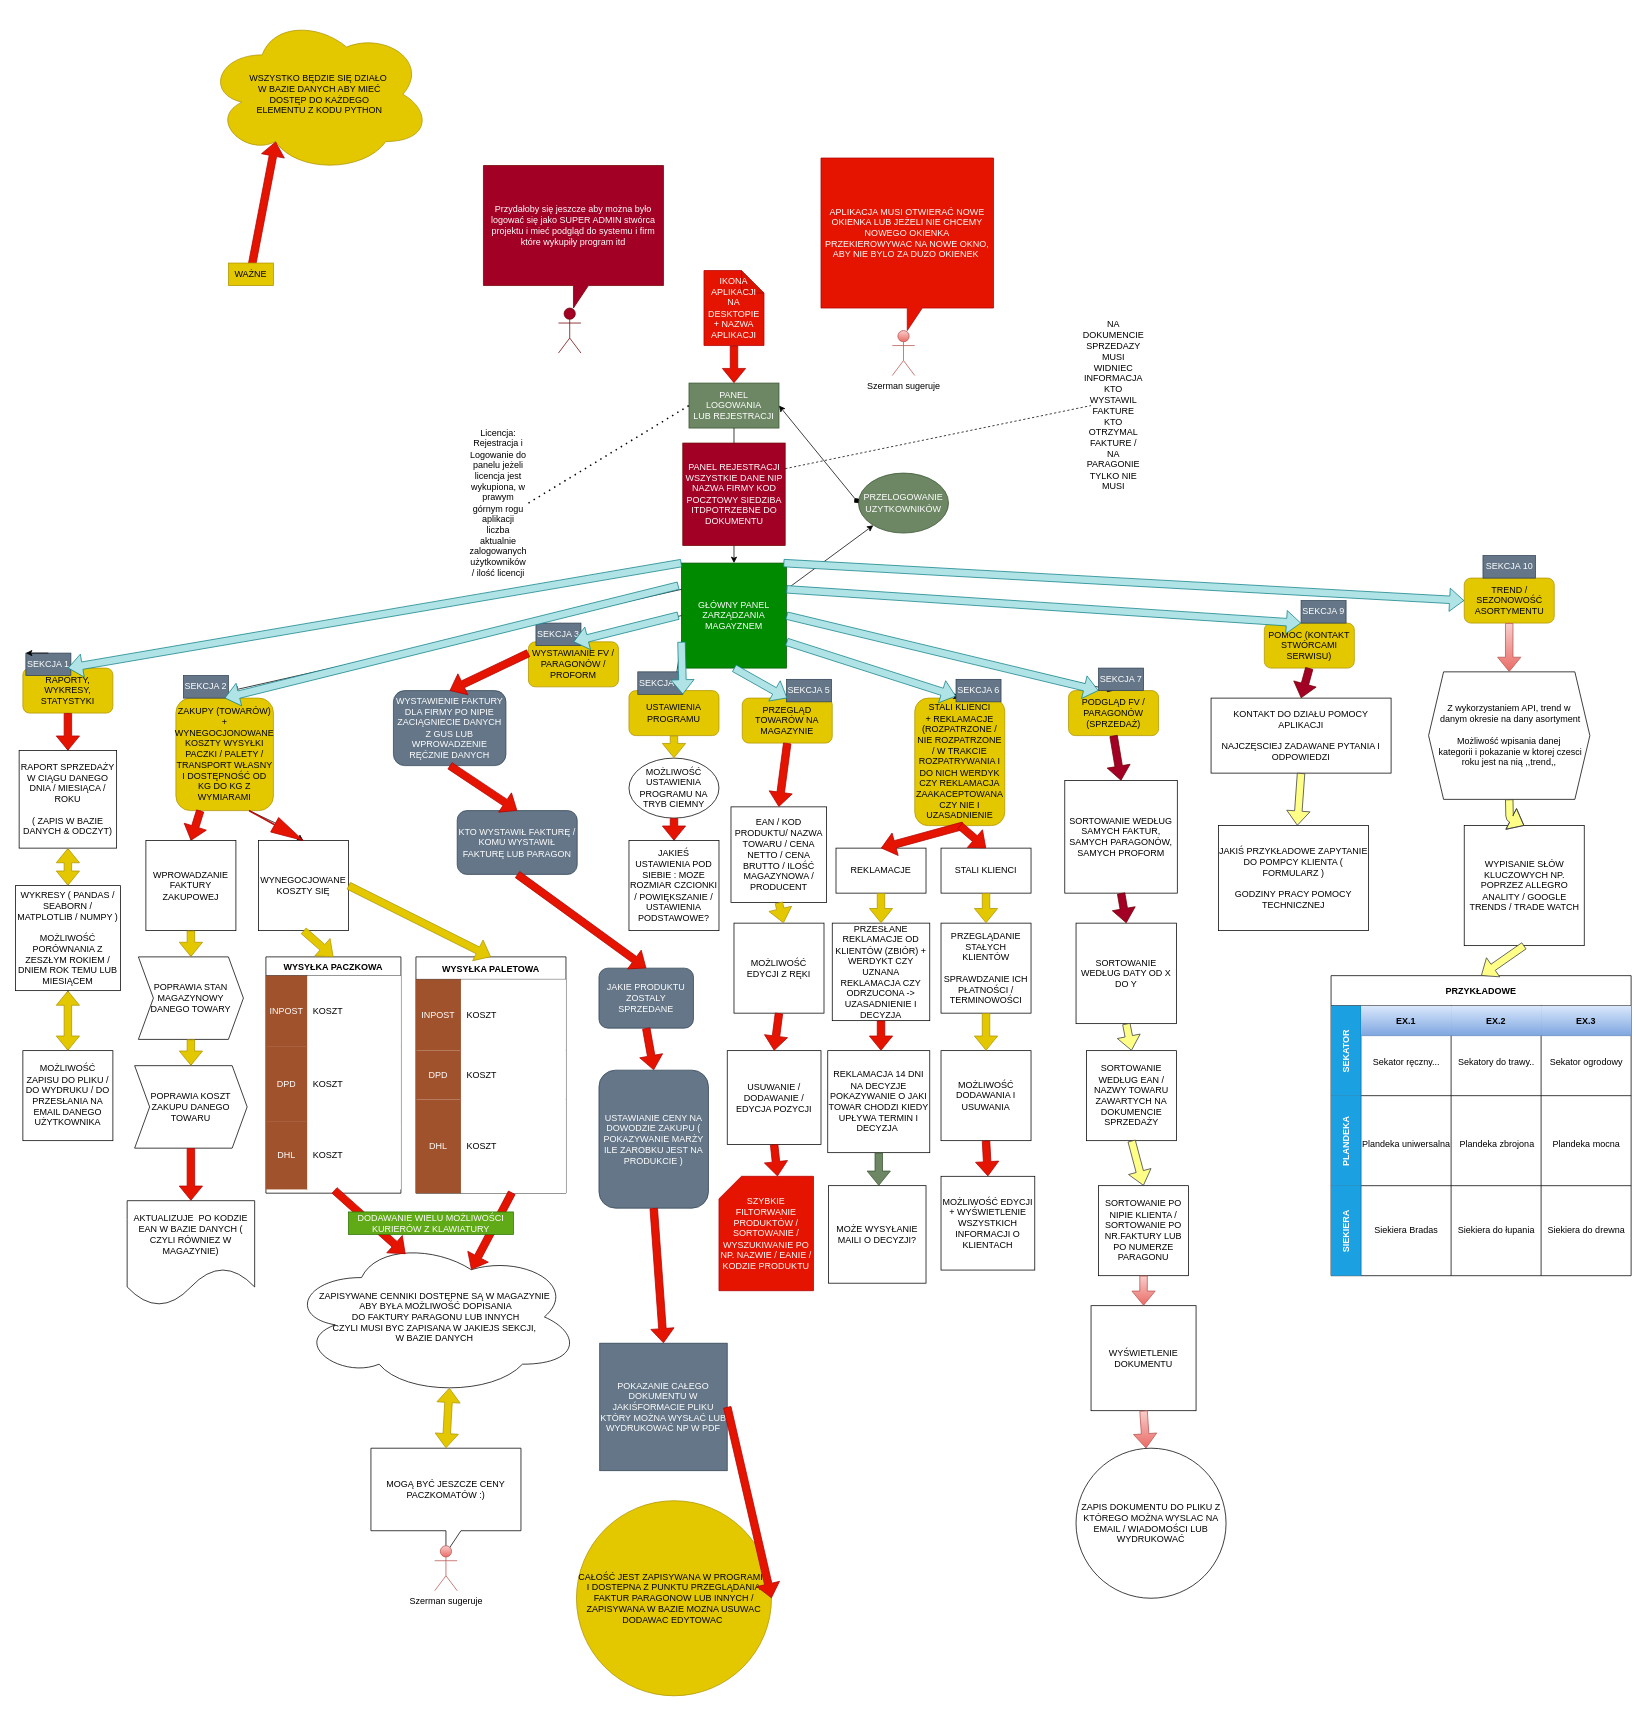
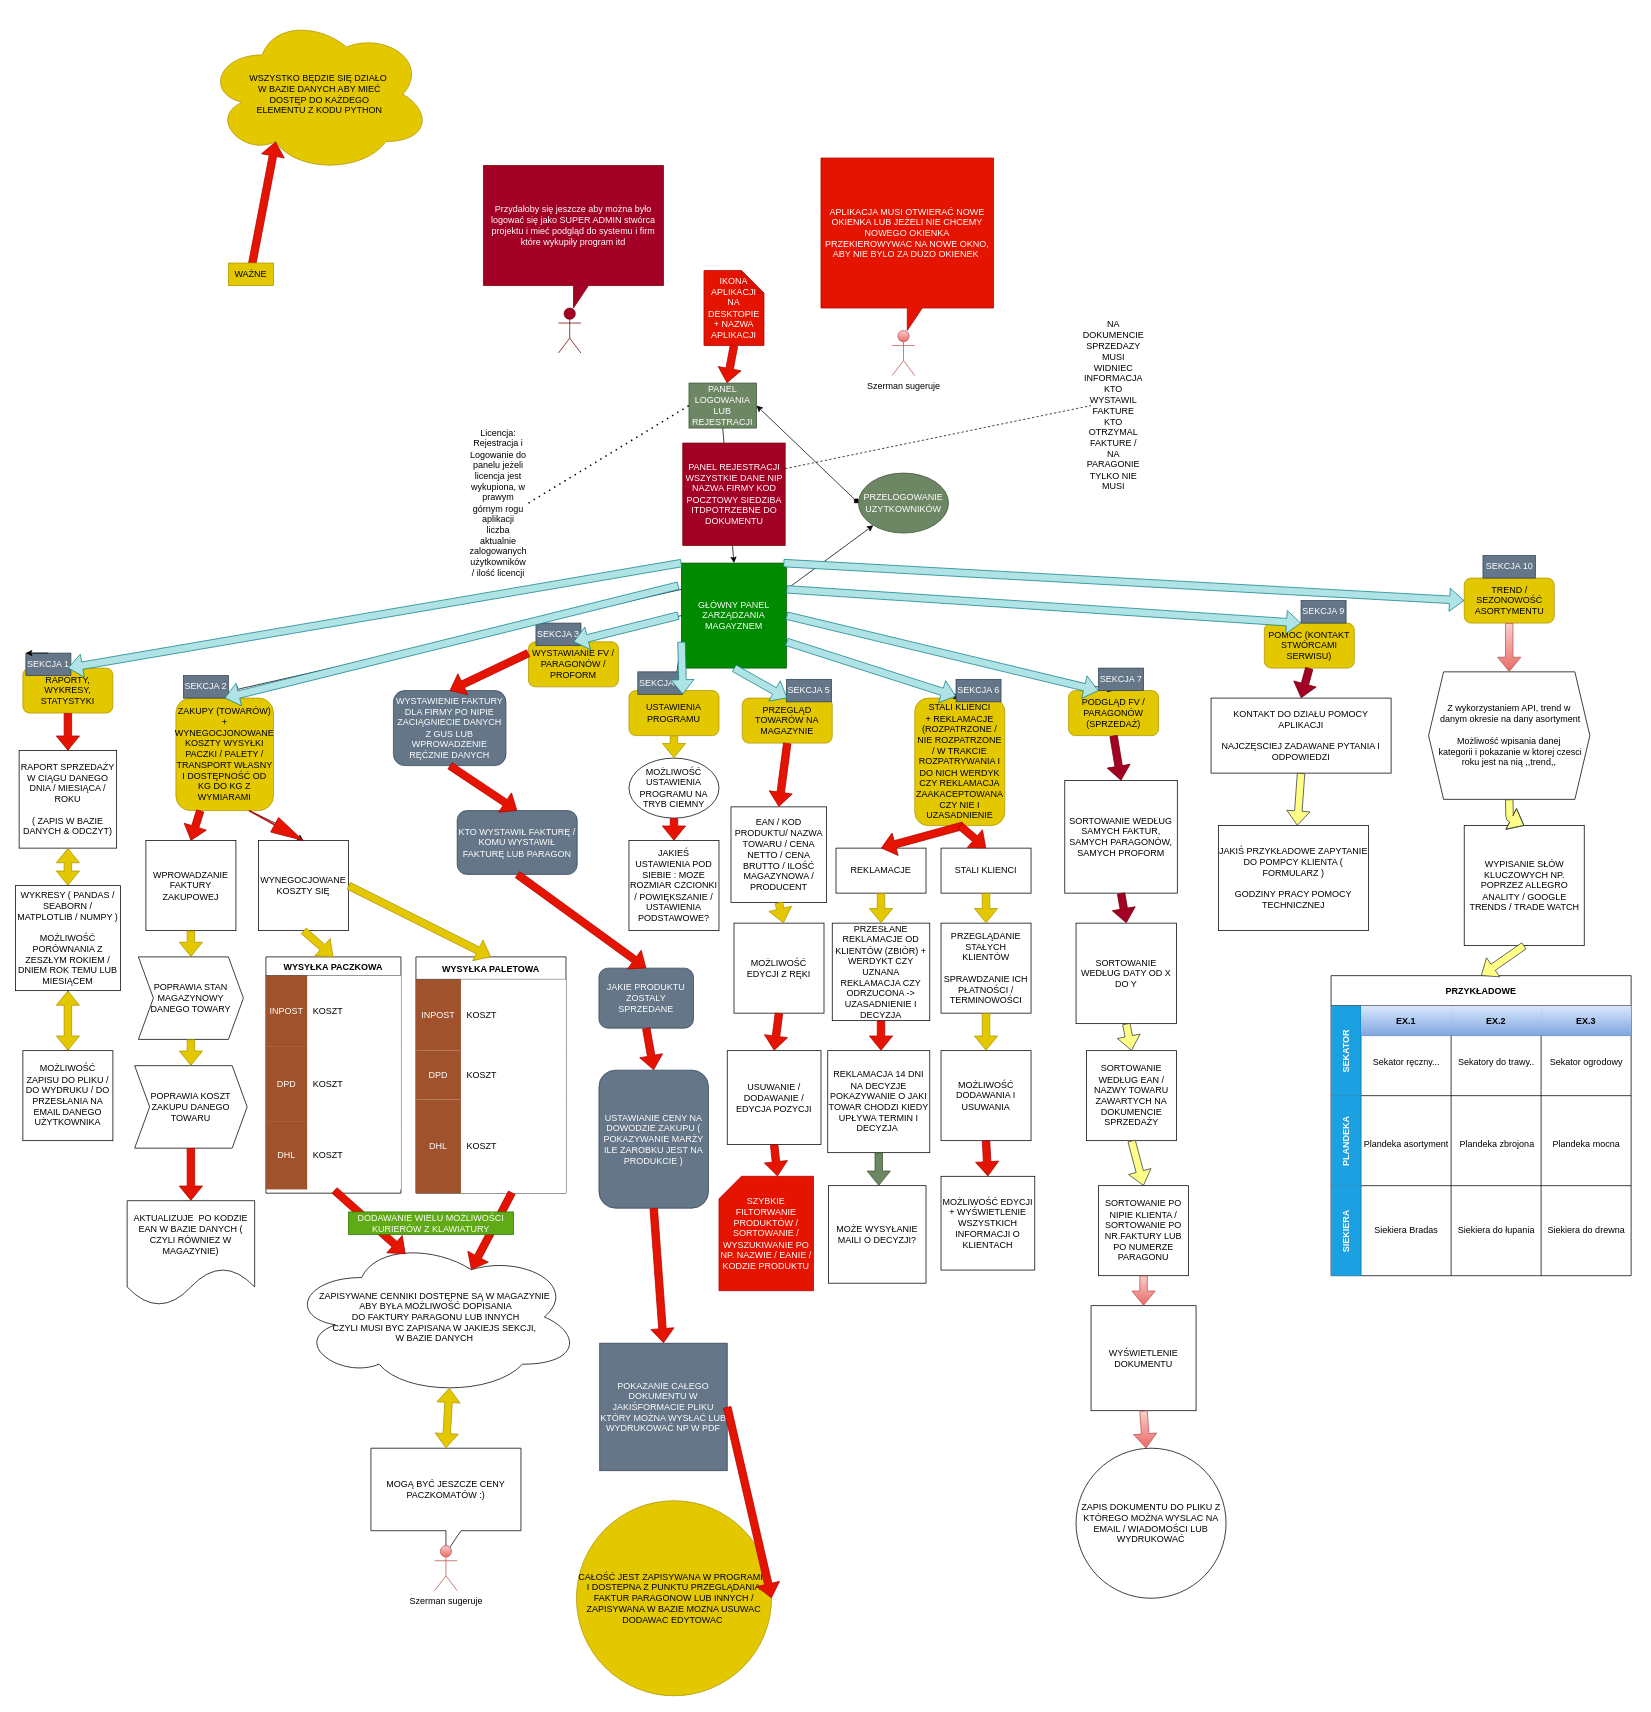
(734, 405) -> (723, 405)
(1406, 1144) -> (1406, 1144)
